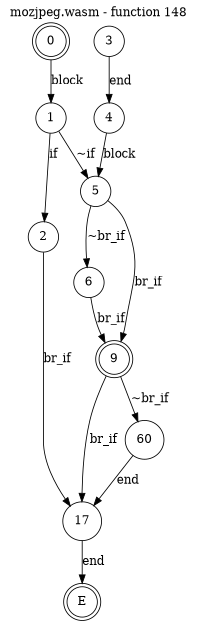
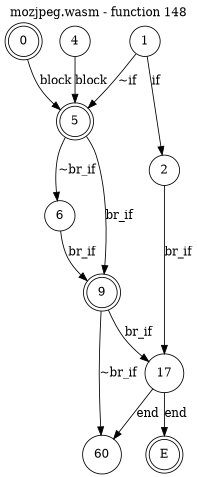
(109, 41) -> none
(51, 77) -> (37, 84)
(96, 191) -> (75, 121)
(116, 477) -> (136, 410)
